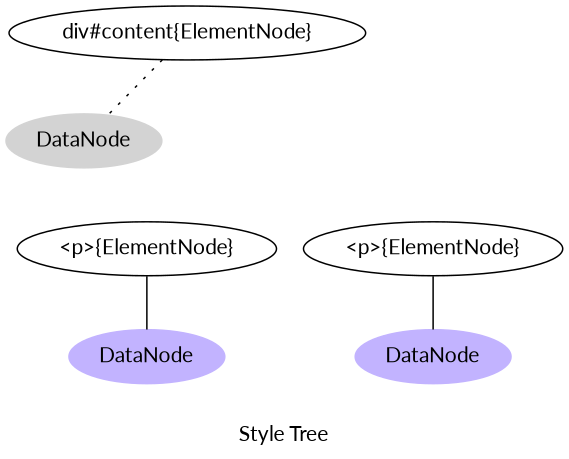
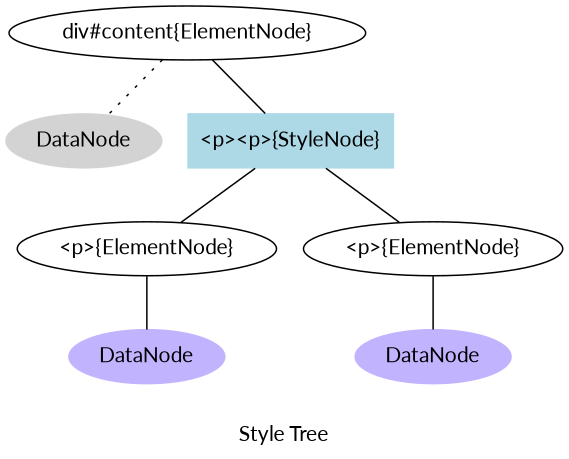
none -> (291, 141)
